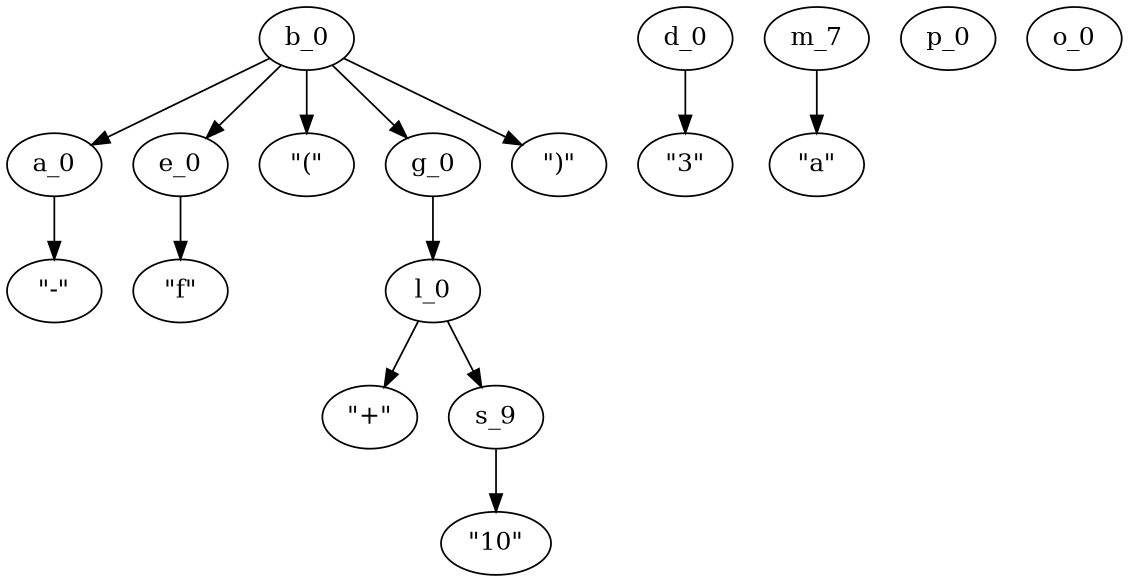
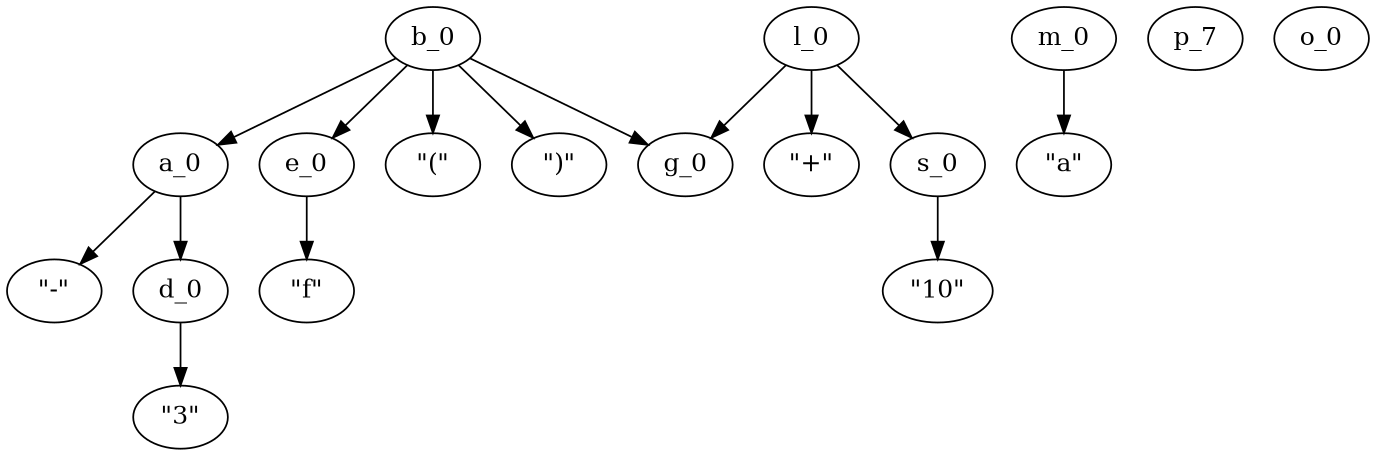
(817, 39) -> (1064, 39)
(948, 39) -> (1195, 39)
none -> (181, 219)
(433, 219) -> (755, 95)
(496, 417) -> (938, 165)
